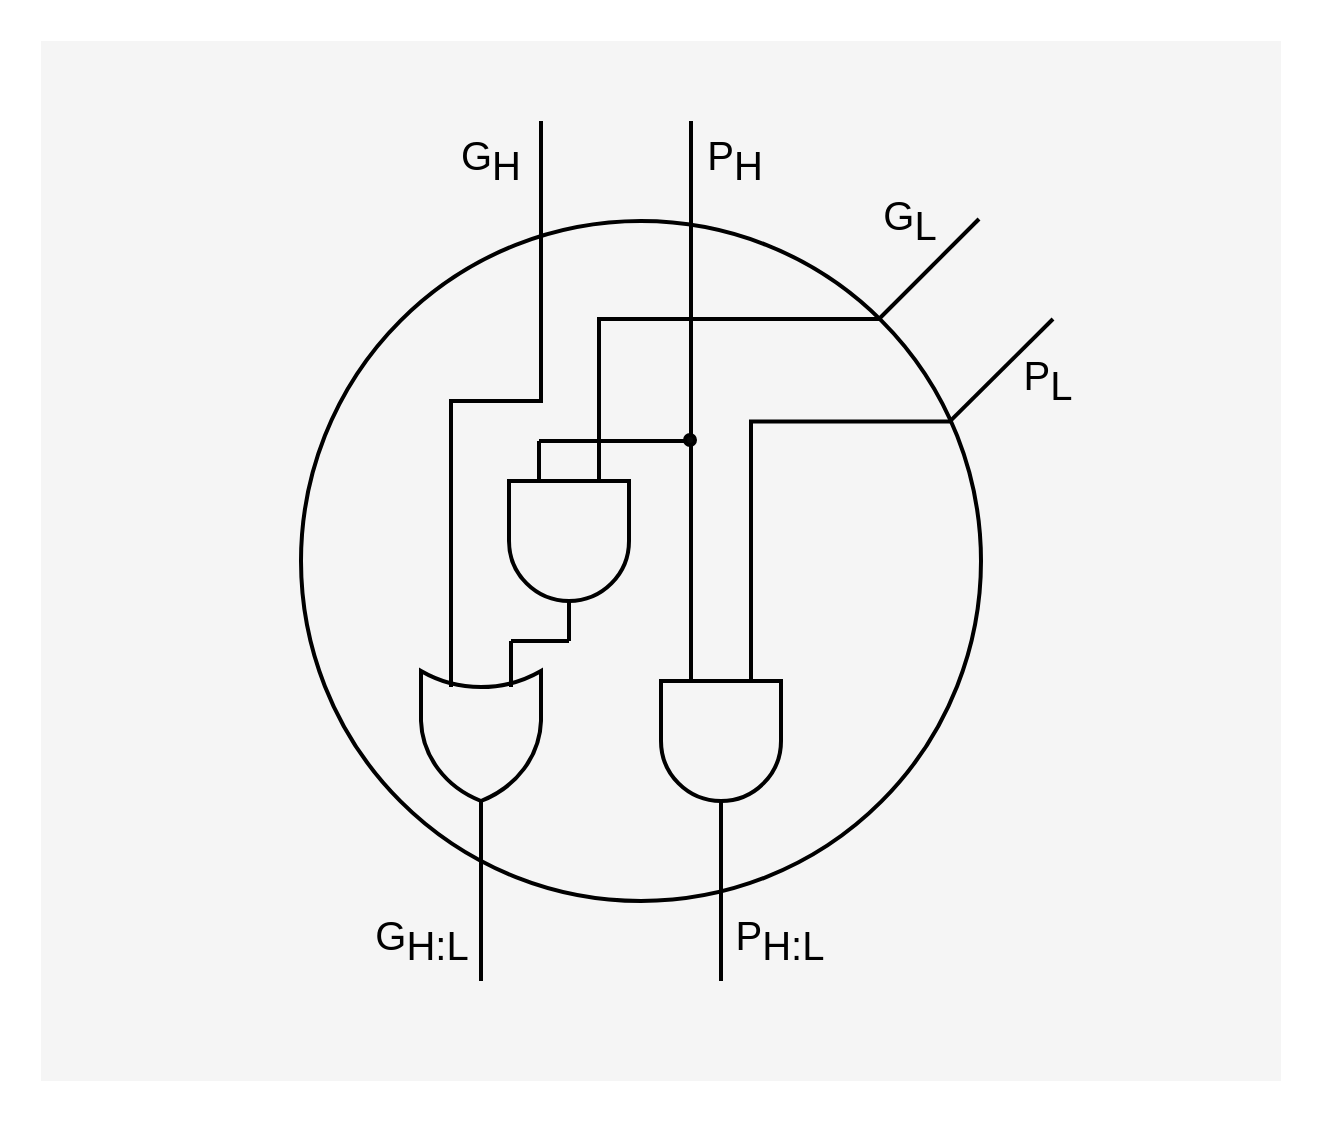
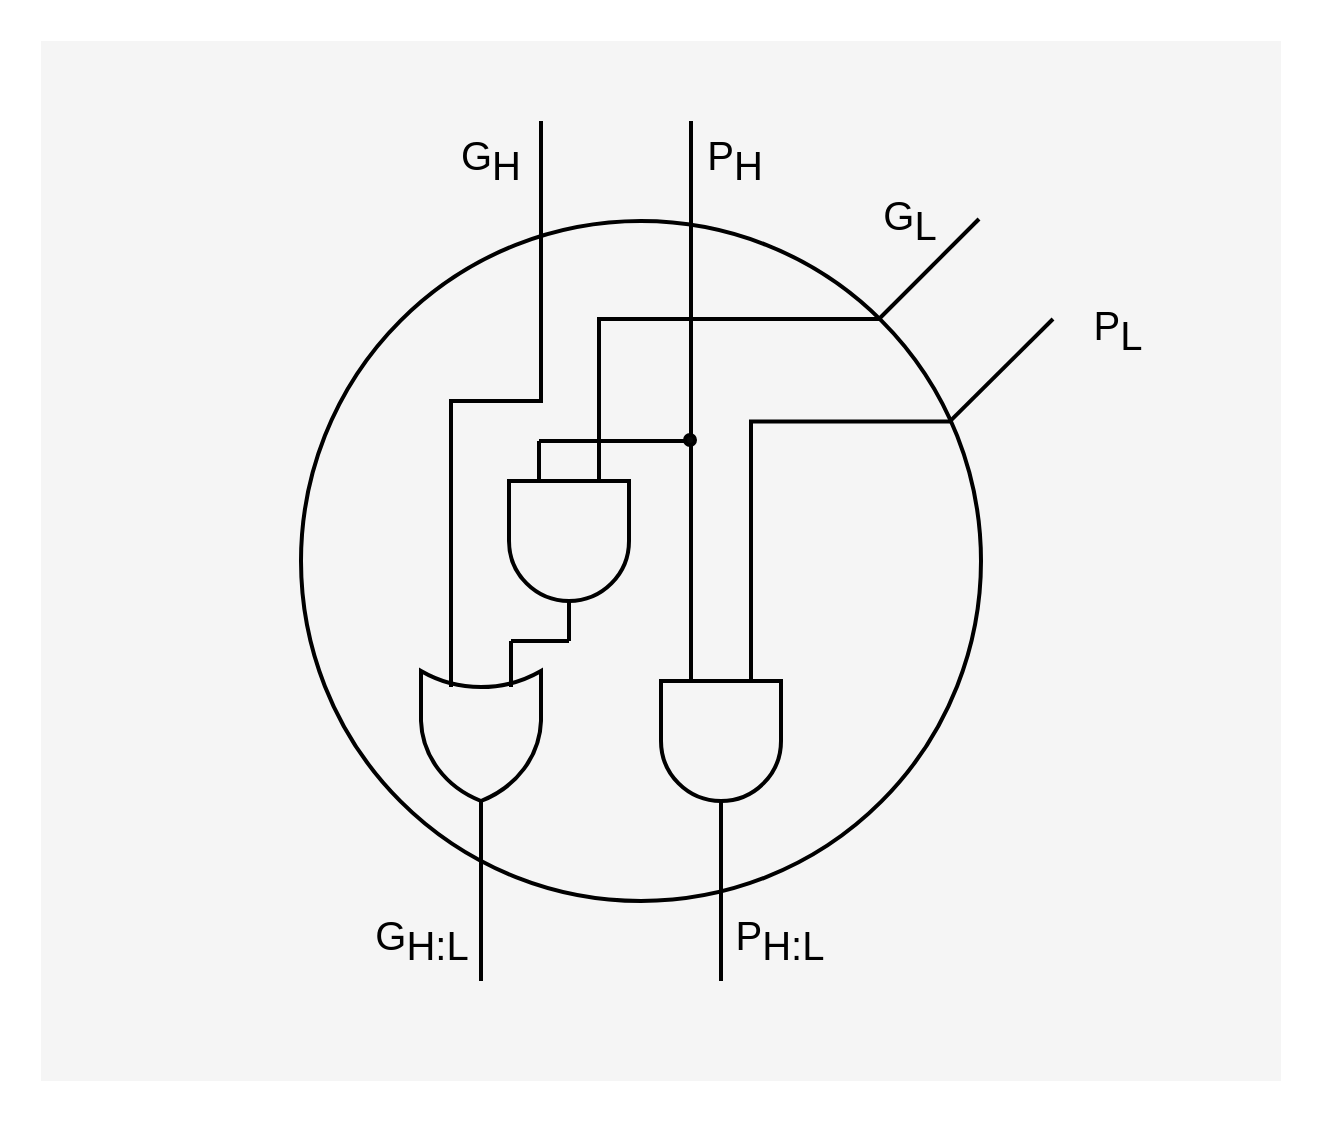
(1049, 381) -> (1119, 331)
